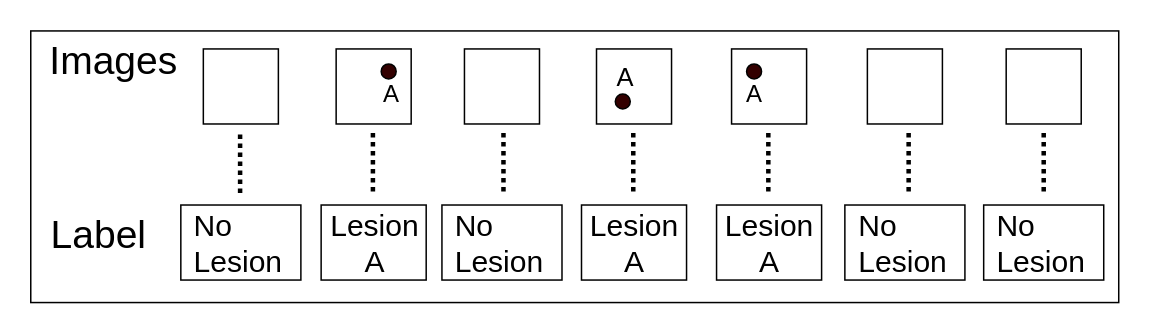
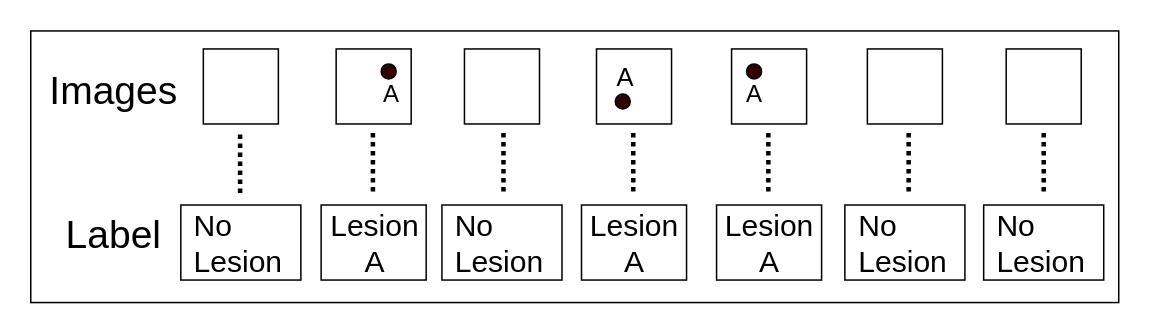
(113, 61) -> (113, 91)
(98, 235) -> (113, 235)
